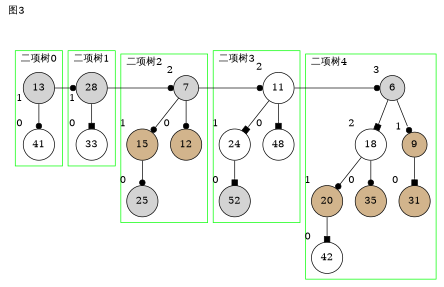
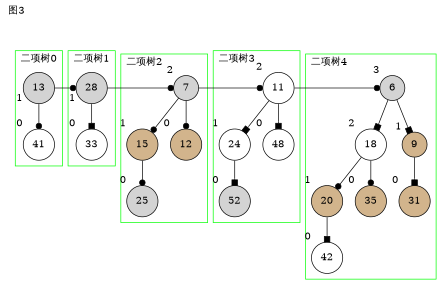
(402, 113) -> (402, 113)
